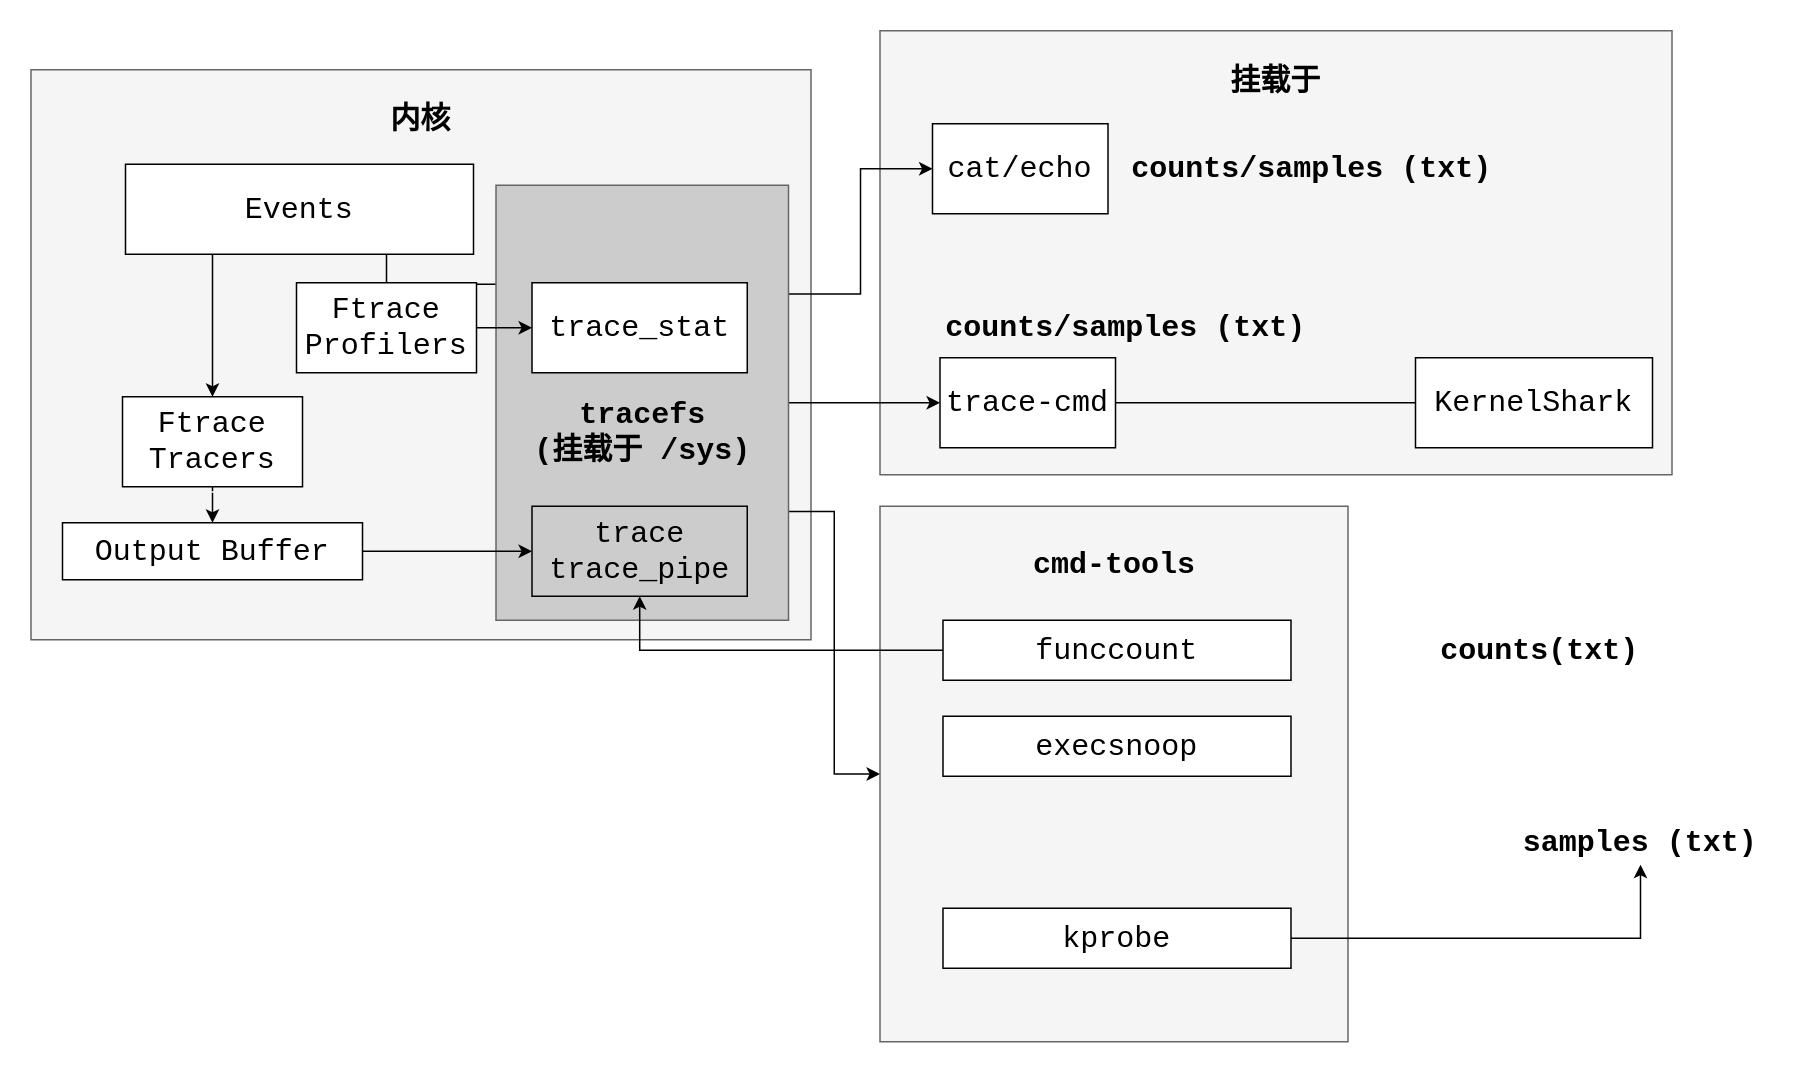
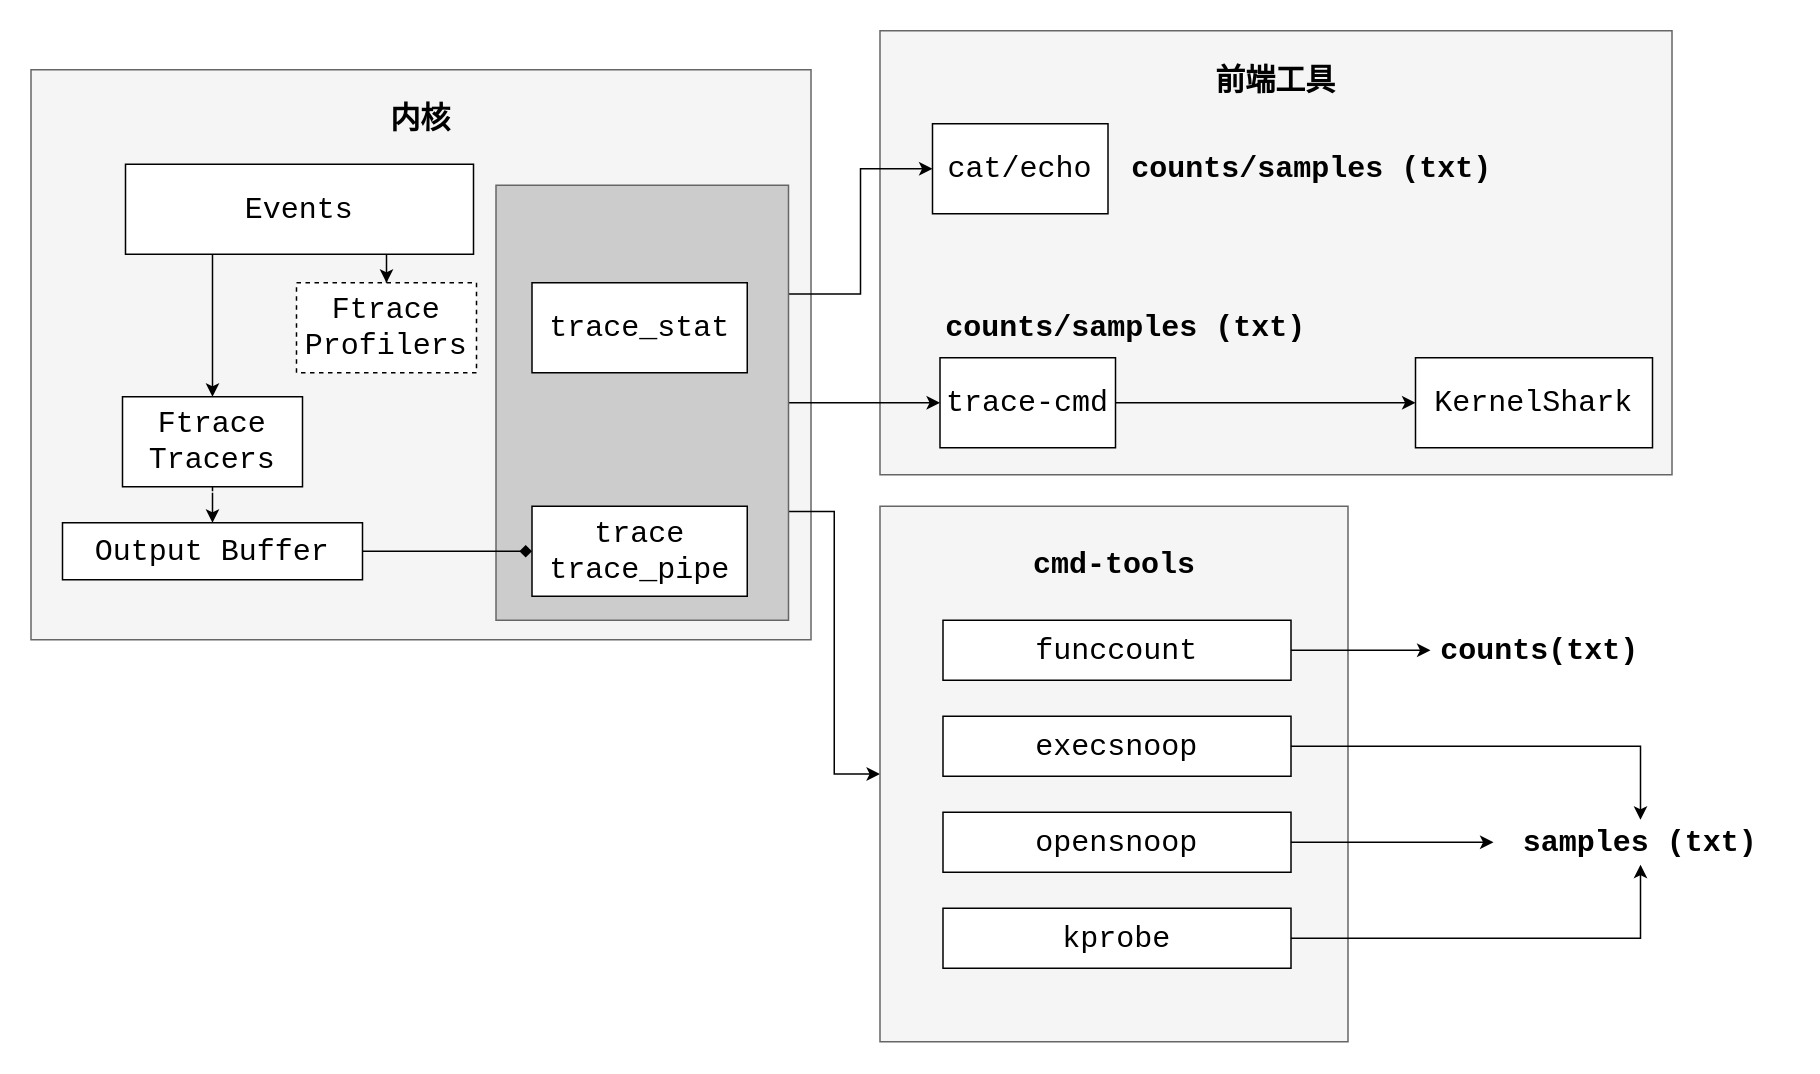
(1276, 82) -> (1276, 82)
(432, 284) -> (386, 284)
(386, 328) -> (386, 328)
(503, 328) -> none
(1408, 403) -> (1404, 403)
(642, 433) -> none
(520, 551) -> (519, 551)
(639, 551) -> (639, 551)
(770, 650) -> (1355, 650)
none -> (1497, 746)
none -> (1117, 842)
none -> (1387, 842)
